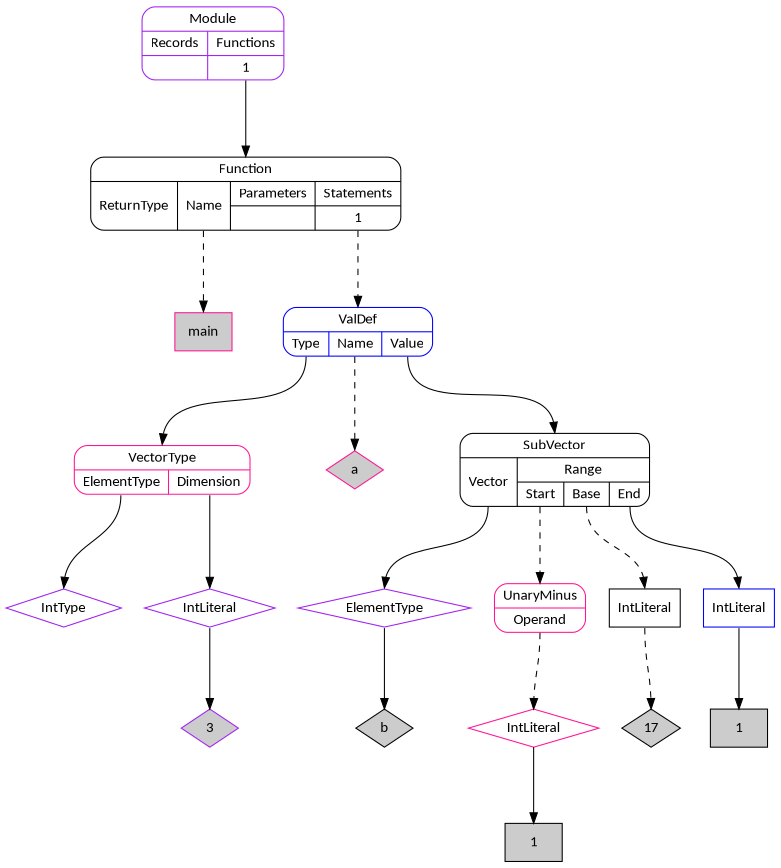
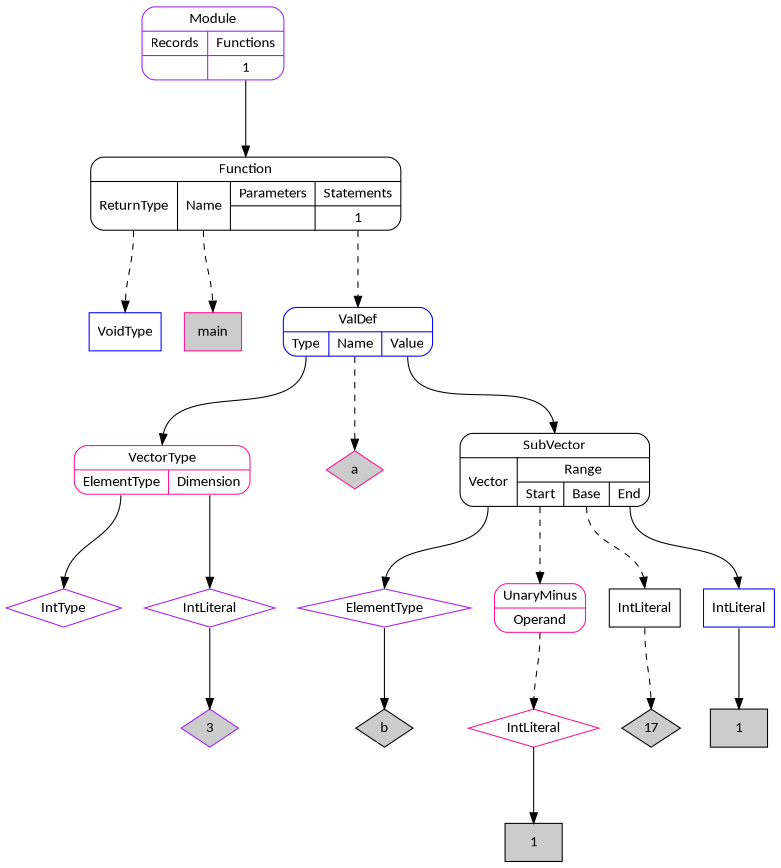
none -> (125, 332)
